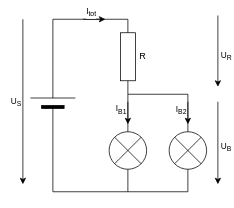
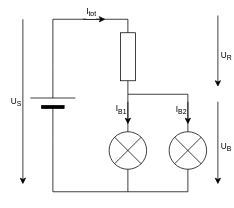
(143, 57) -> none
